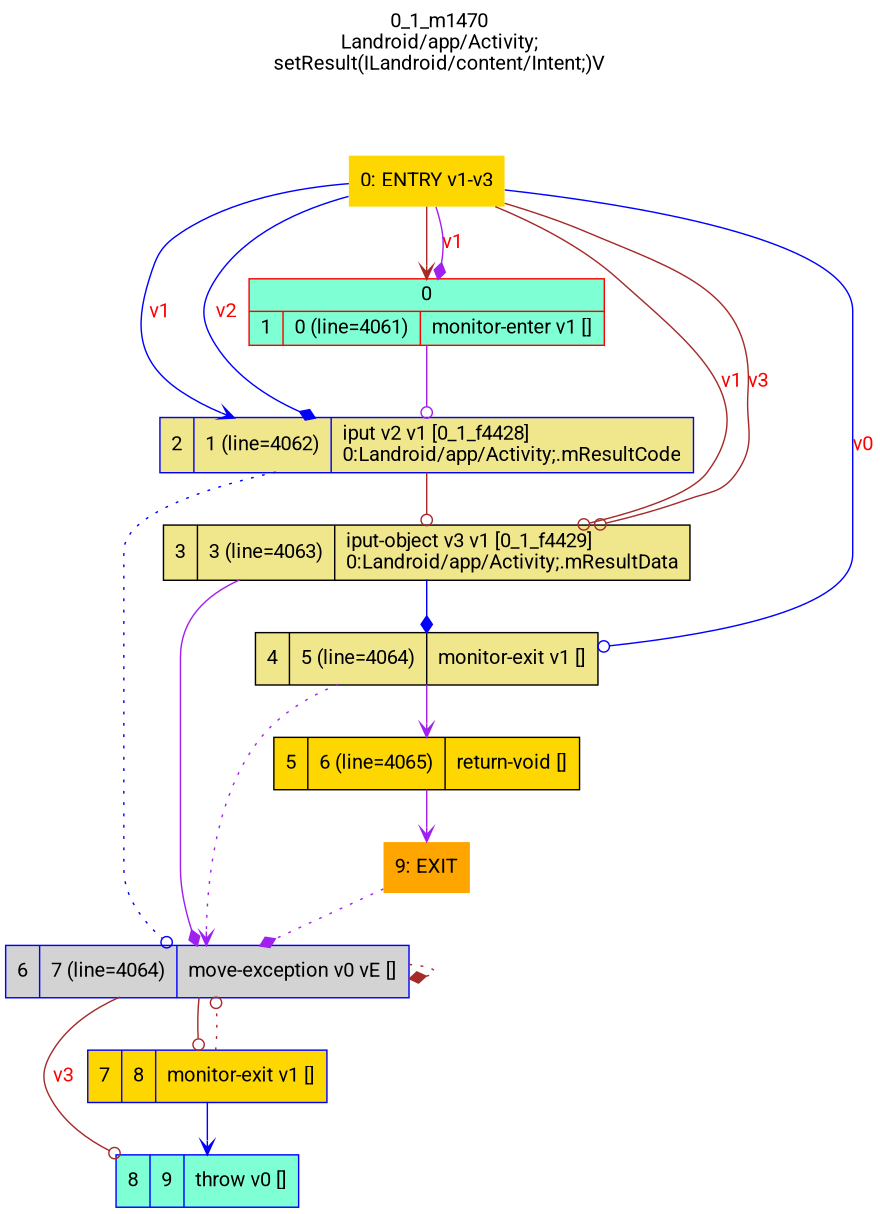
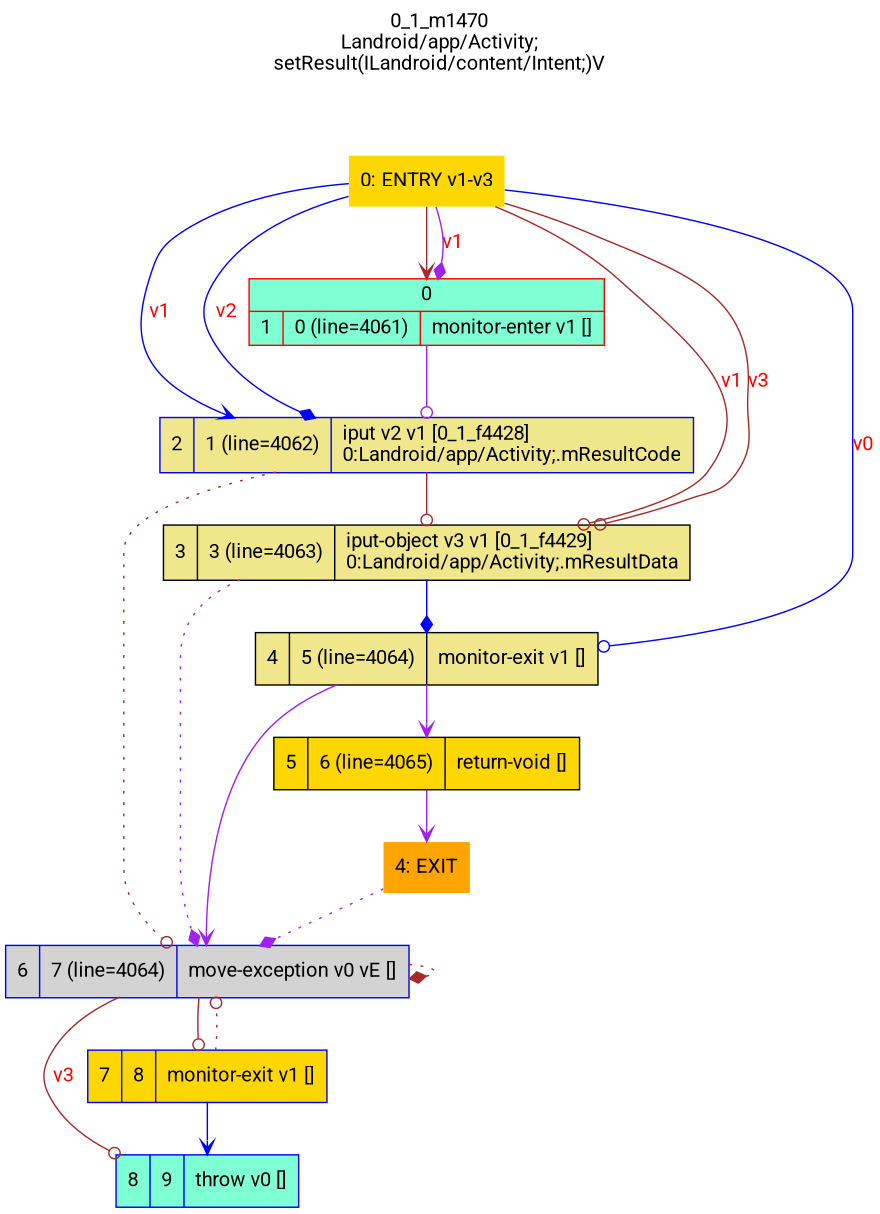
(124, 661) -> (124, 661)
(180, 742) -> (180, 742)
(233, 785) -> (233, 785)
(427, 868) -> (427, 868)
